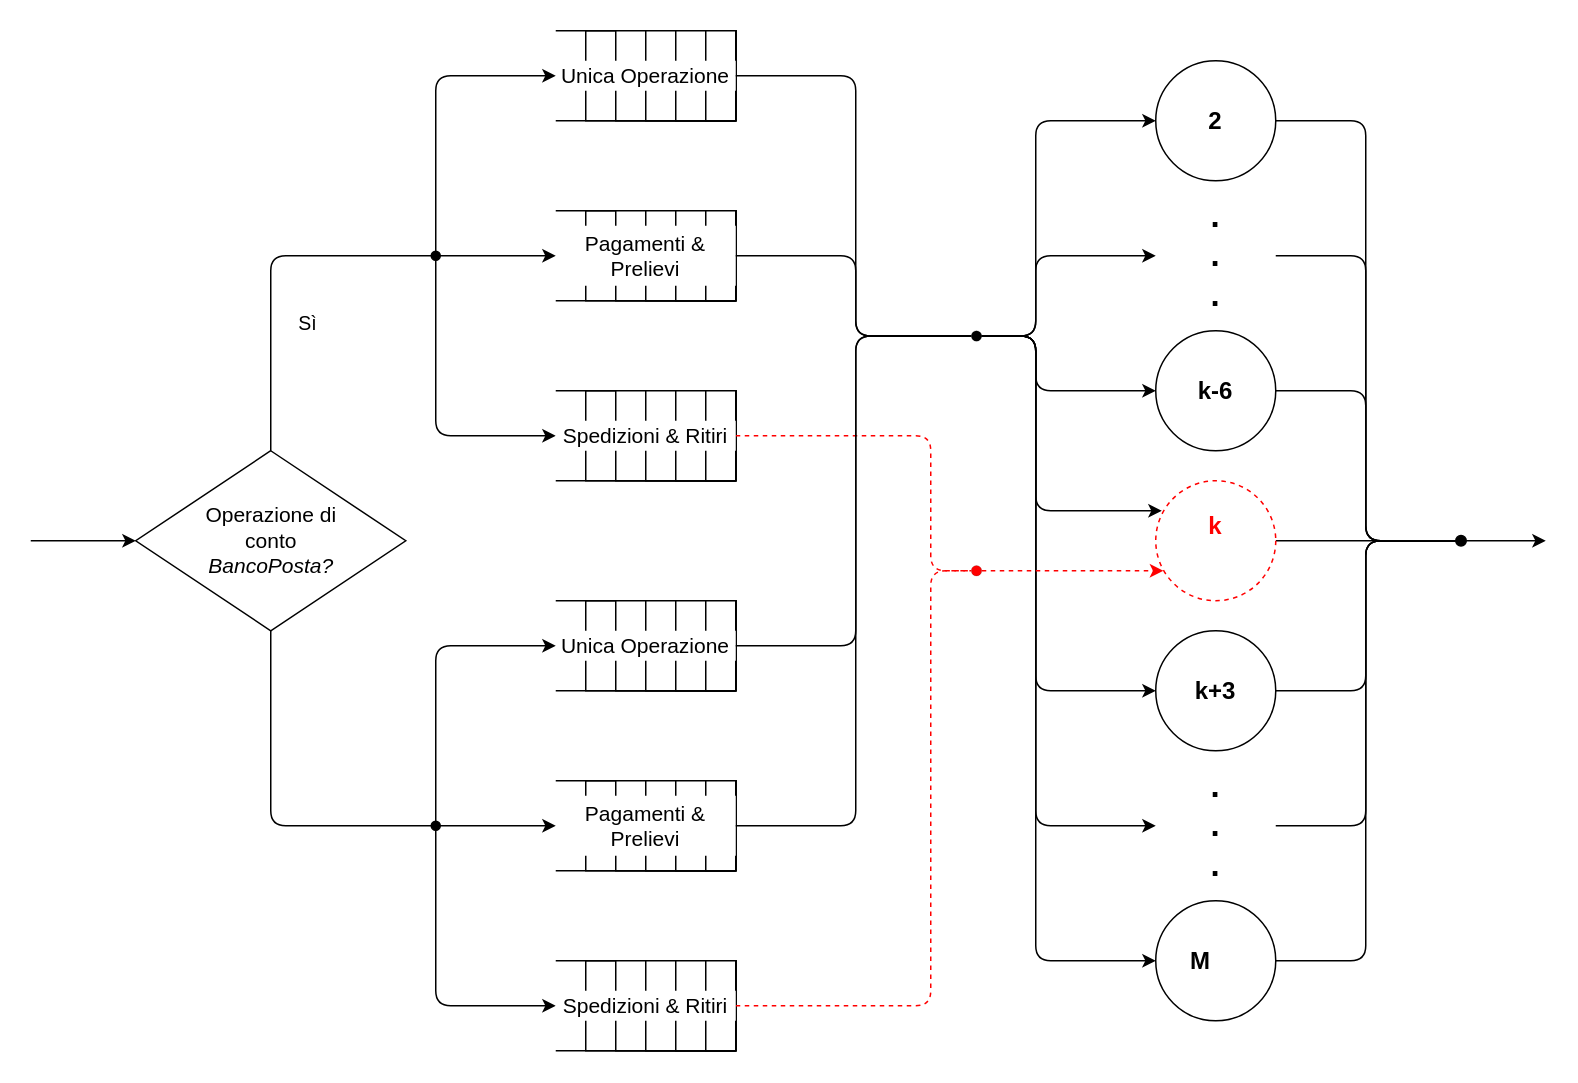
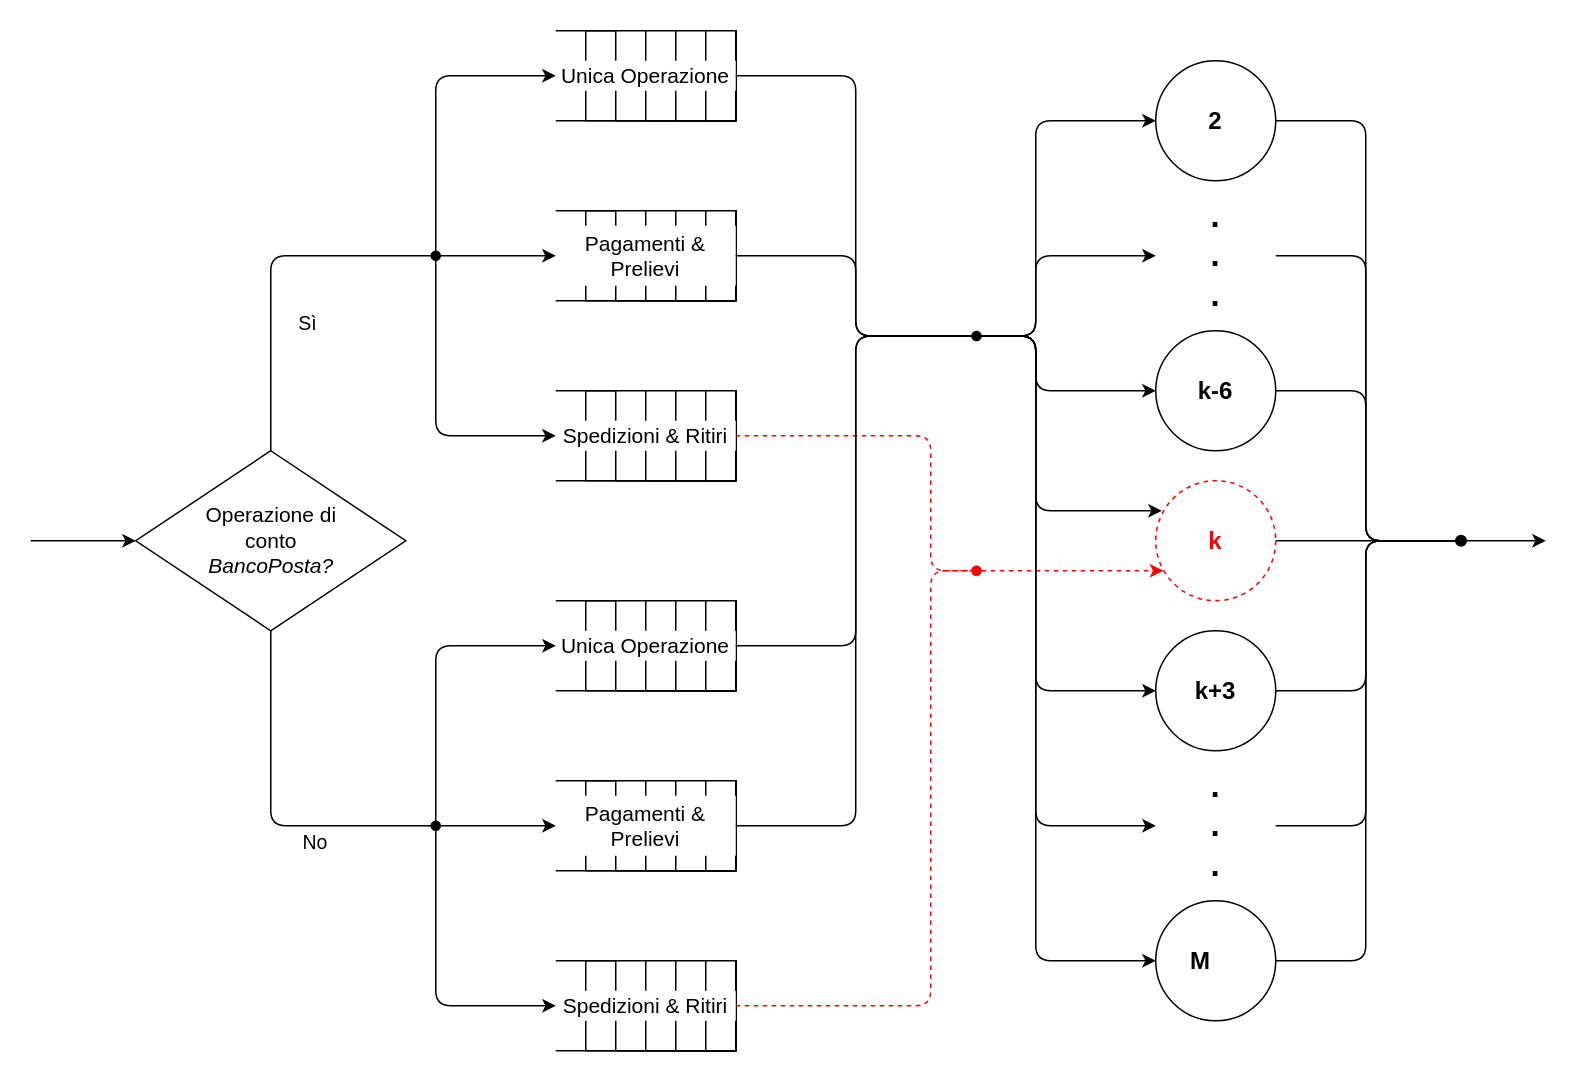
(1216, 526) -> (1216, 541)
none -> (316, 842)
